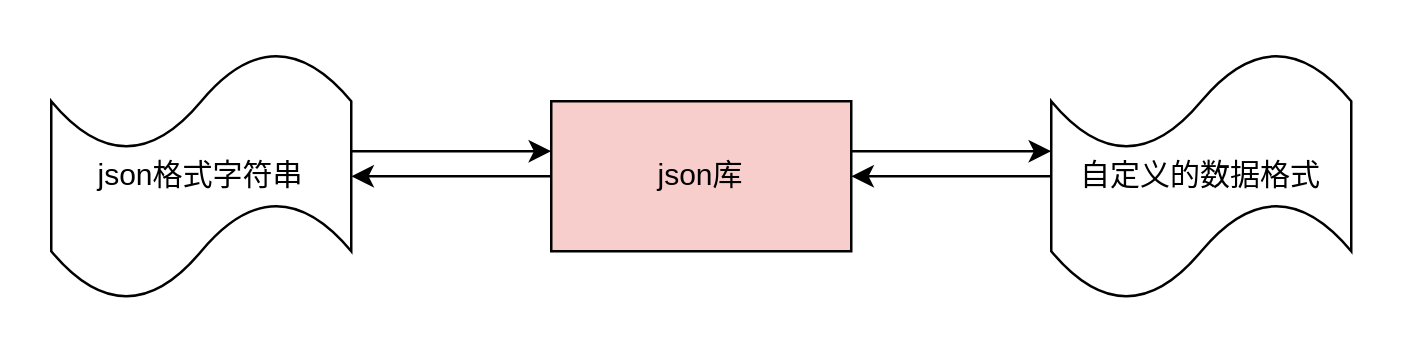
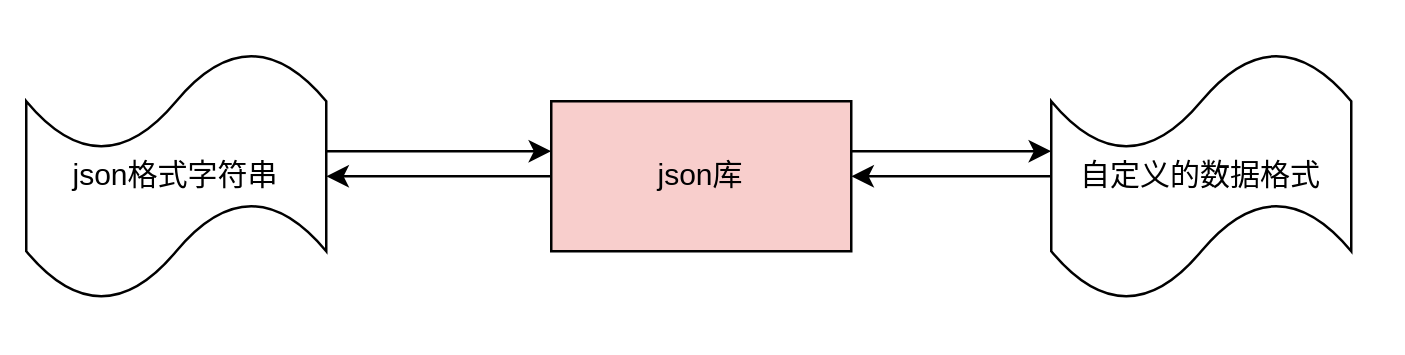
(201, 176) -> (176, 176)
